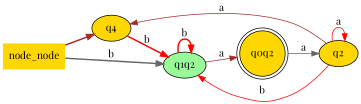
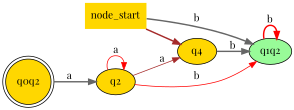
(144, 45) -> (229, 51)
(300, 54) -> (71, 82)
(34, 56) -> (116, 16)
(218, 60) -> none
